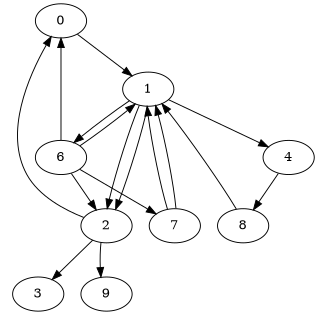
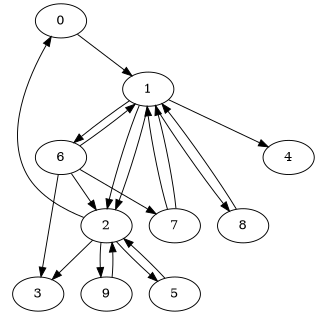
(61, 94) -> (50, 221)
(269, 188) -> (188, 156)
none -> (113, 265)
none -> (175, 294)
